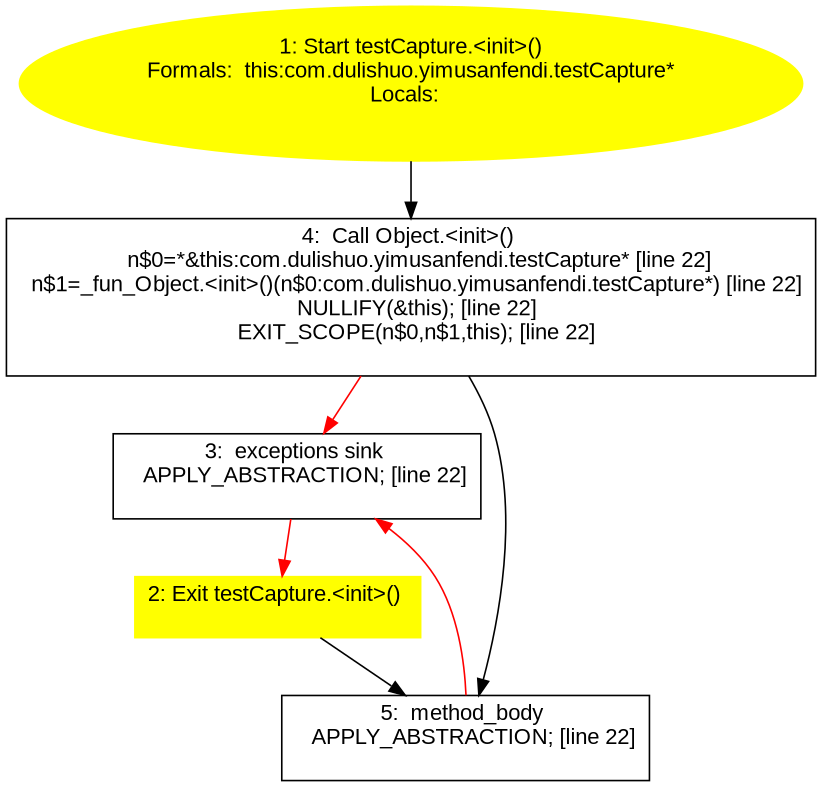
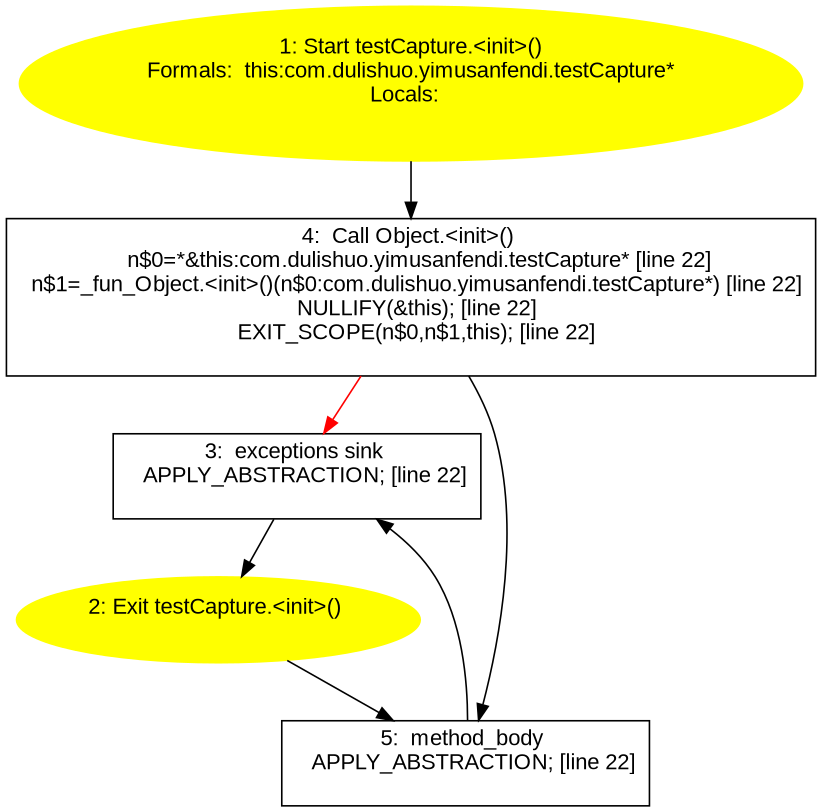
(288, 540) -> (262, 541)
(448, 602) -> (452, 614)
(278, 607) -> (218, 620)
